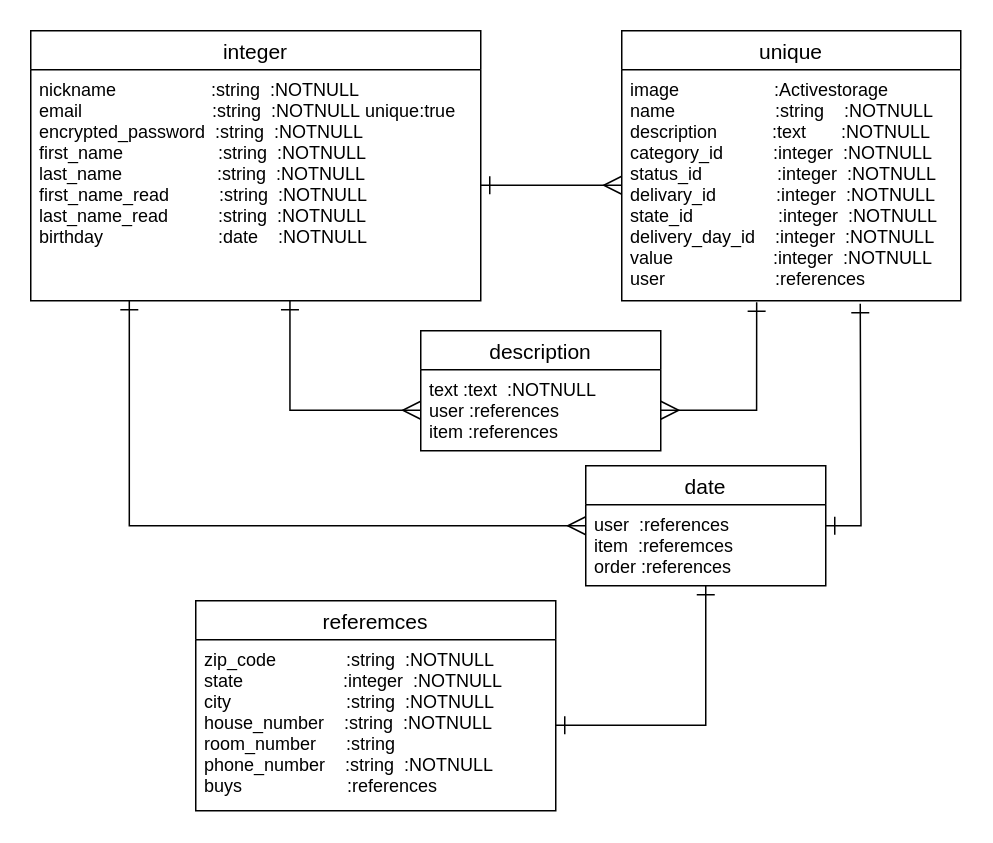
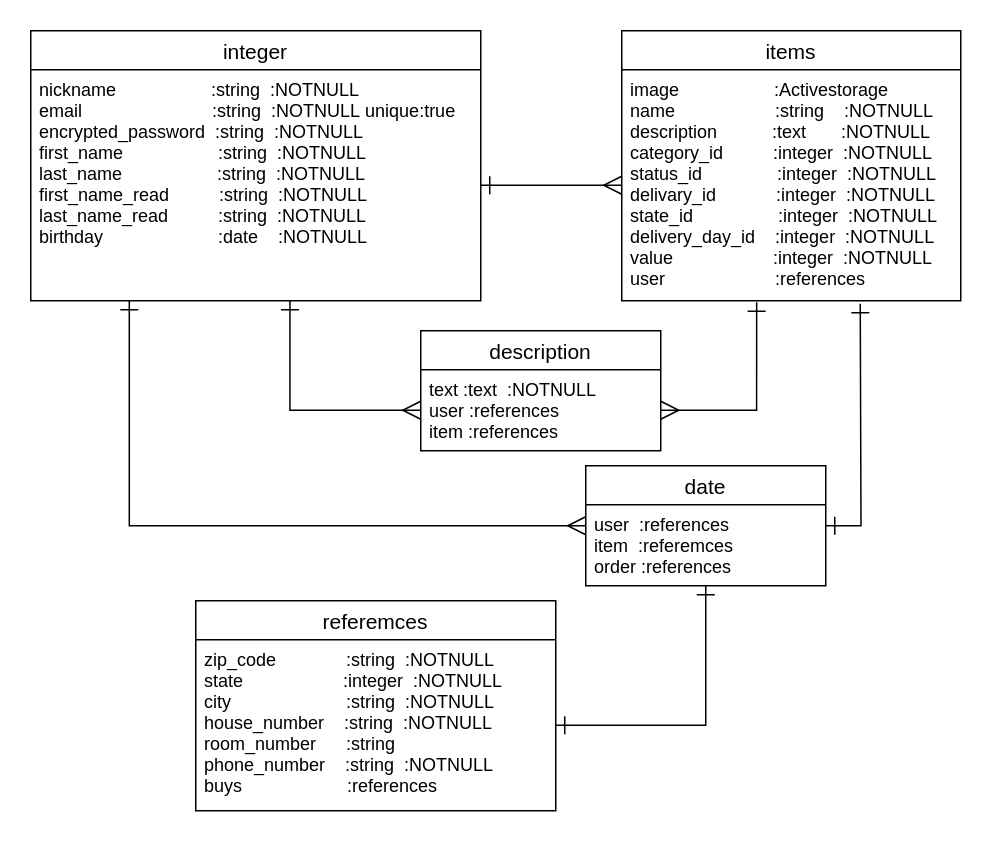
(791, 52) -> (791, 52)
